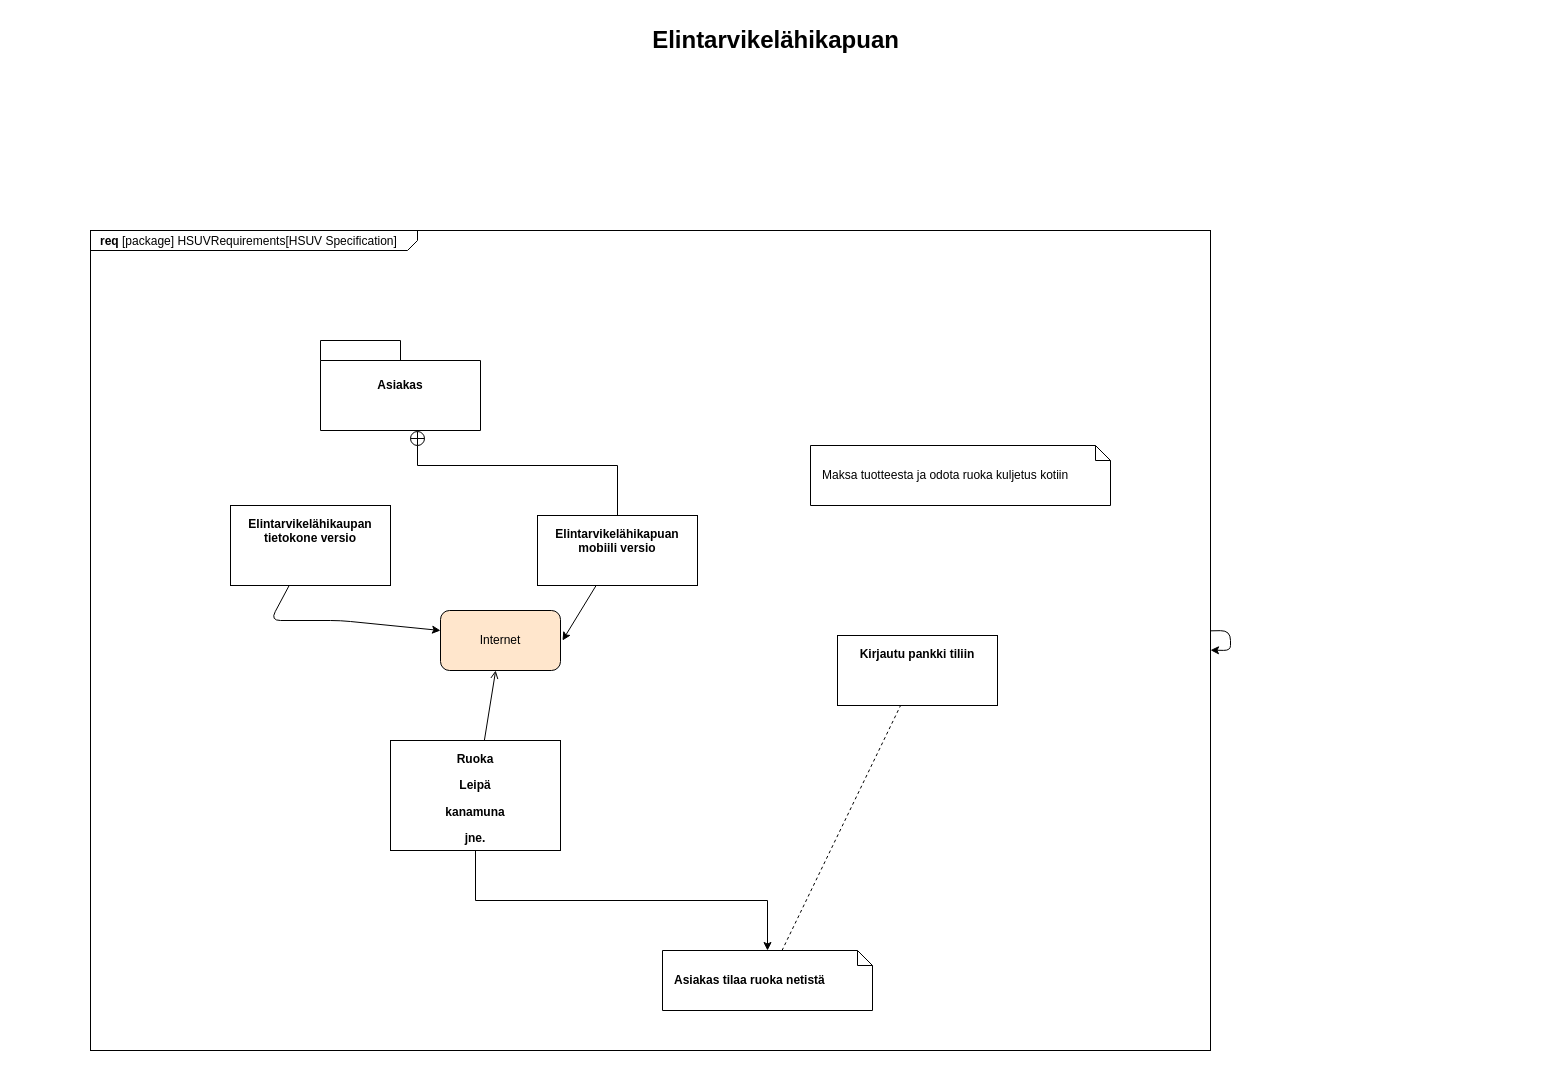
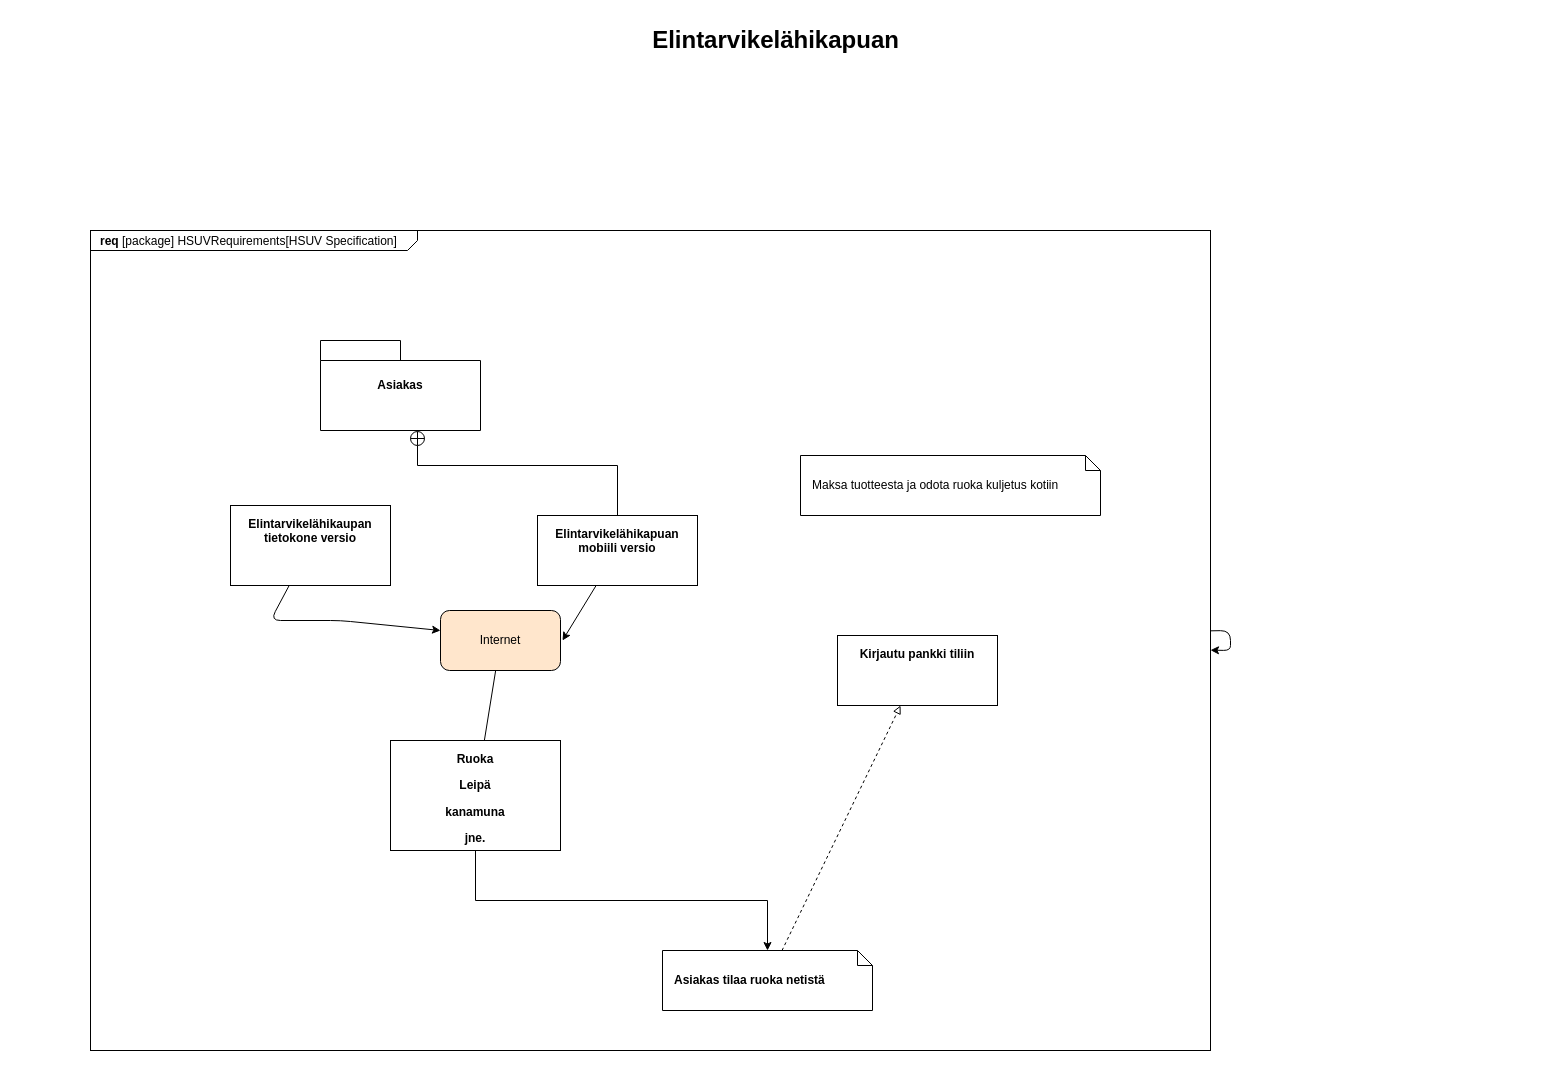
(961, 476) -> (951, 486)
(495, 676) -> (495, 675)
(898, 711) -> (897, 714)
